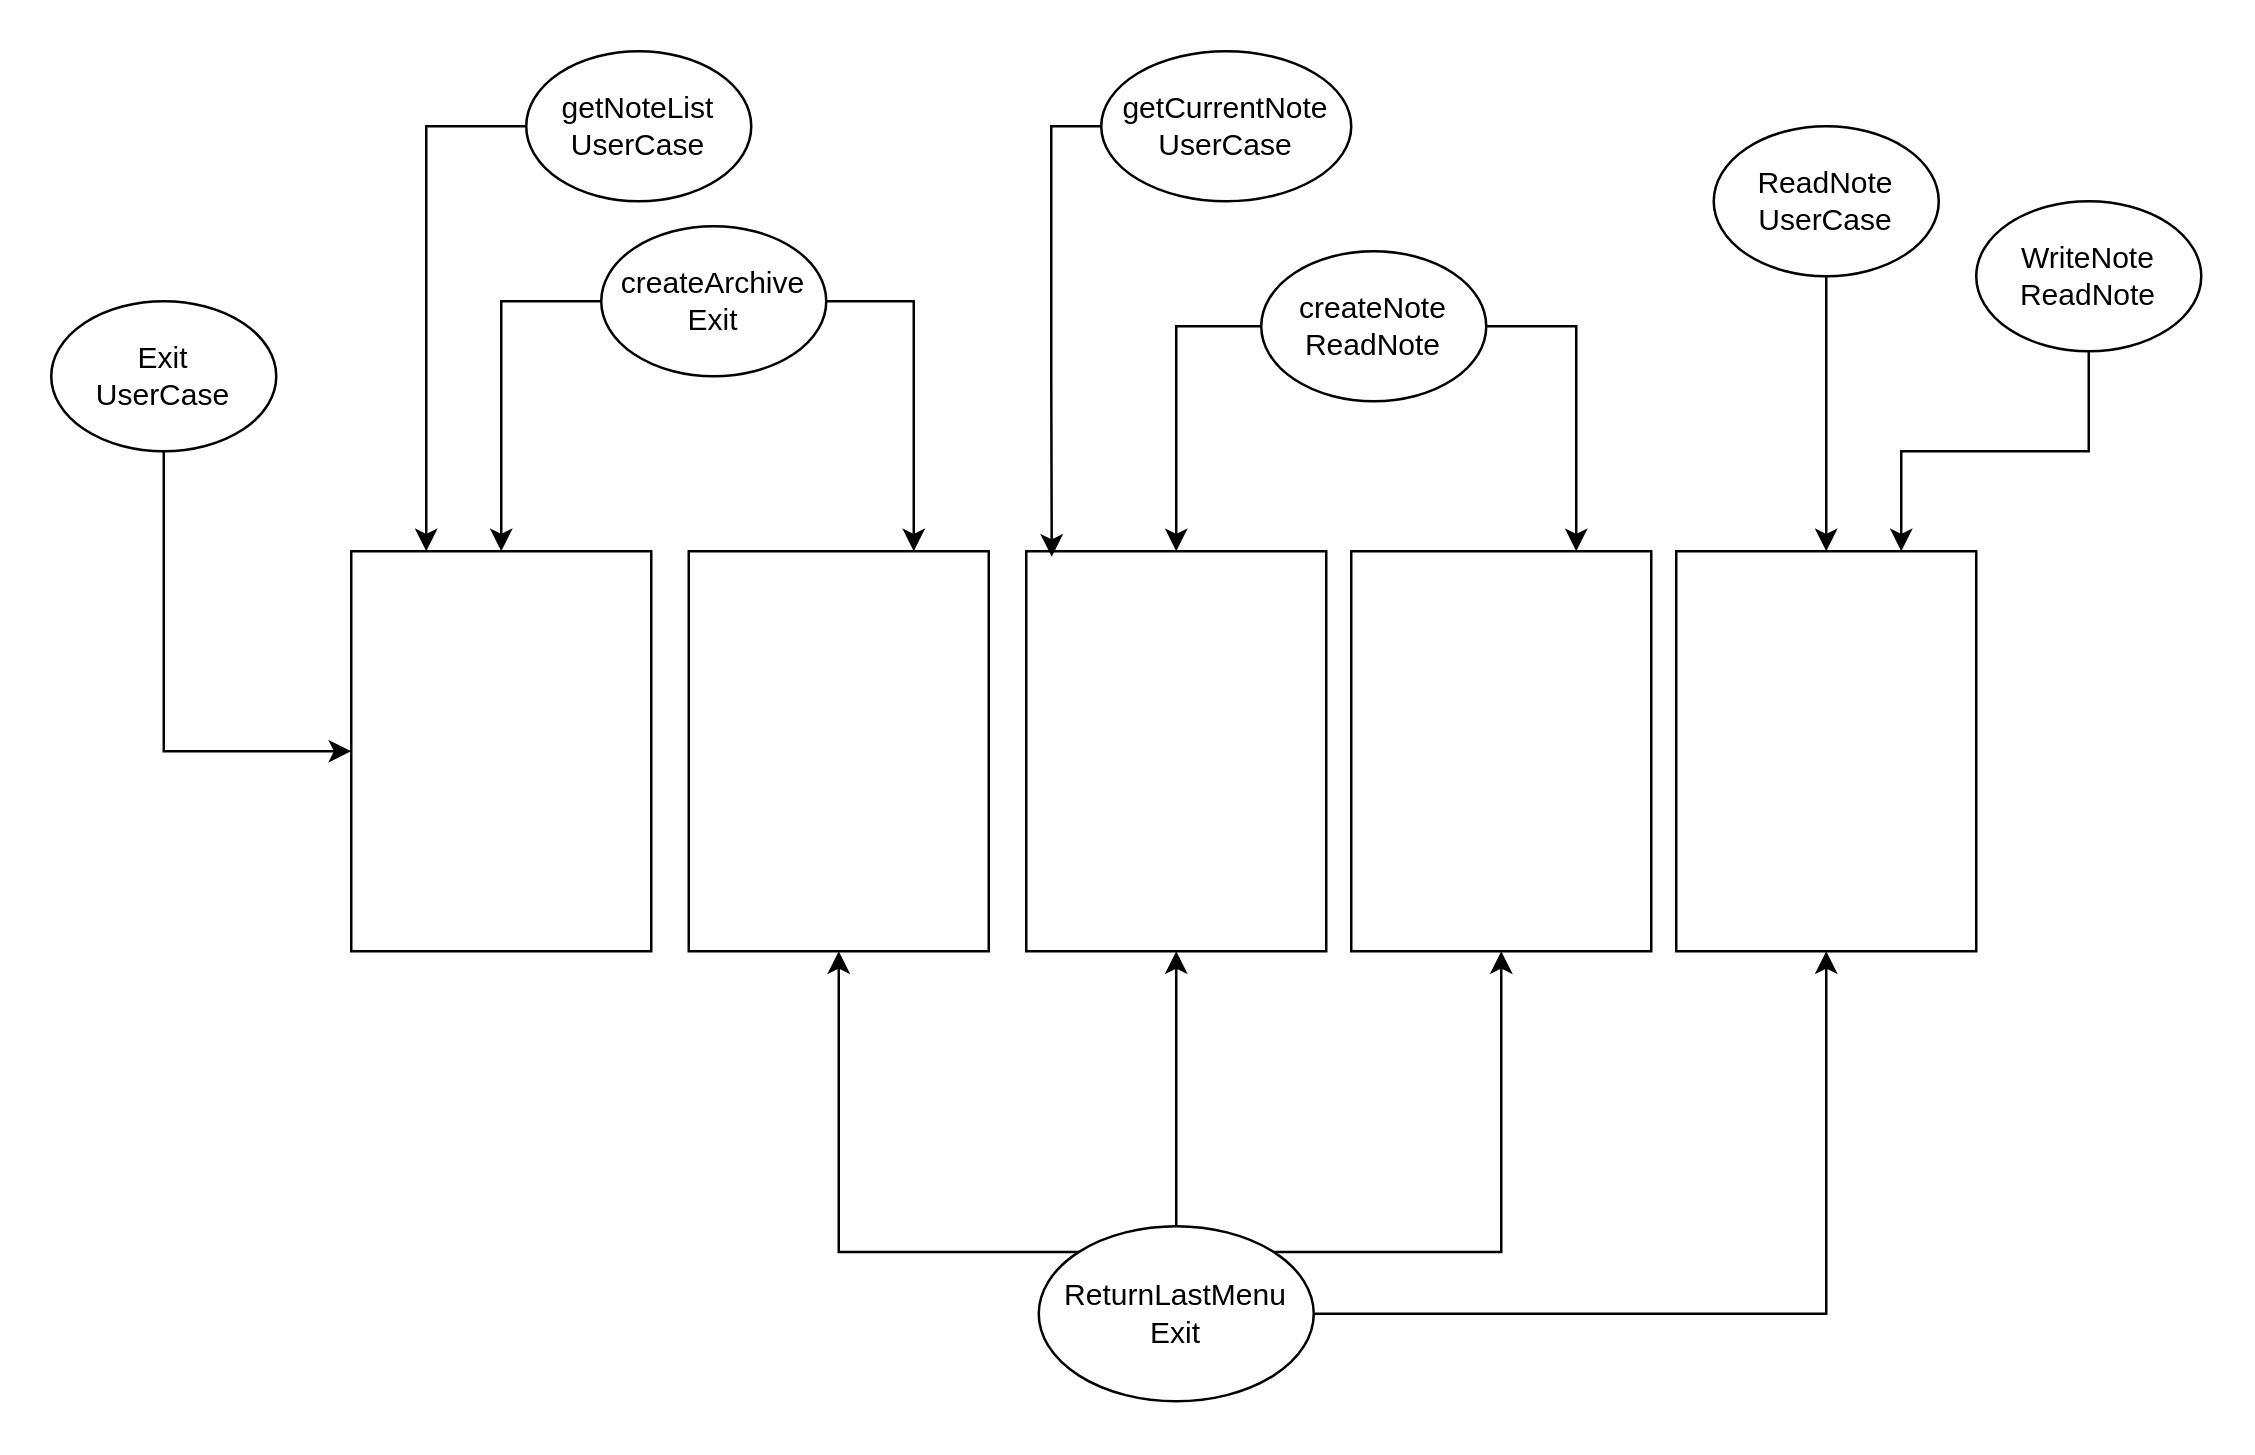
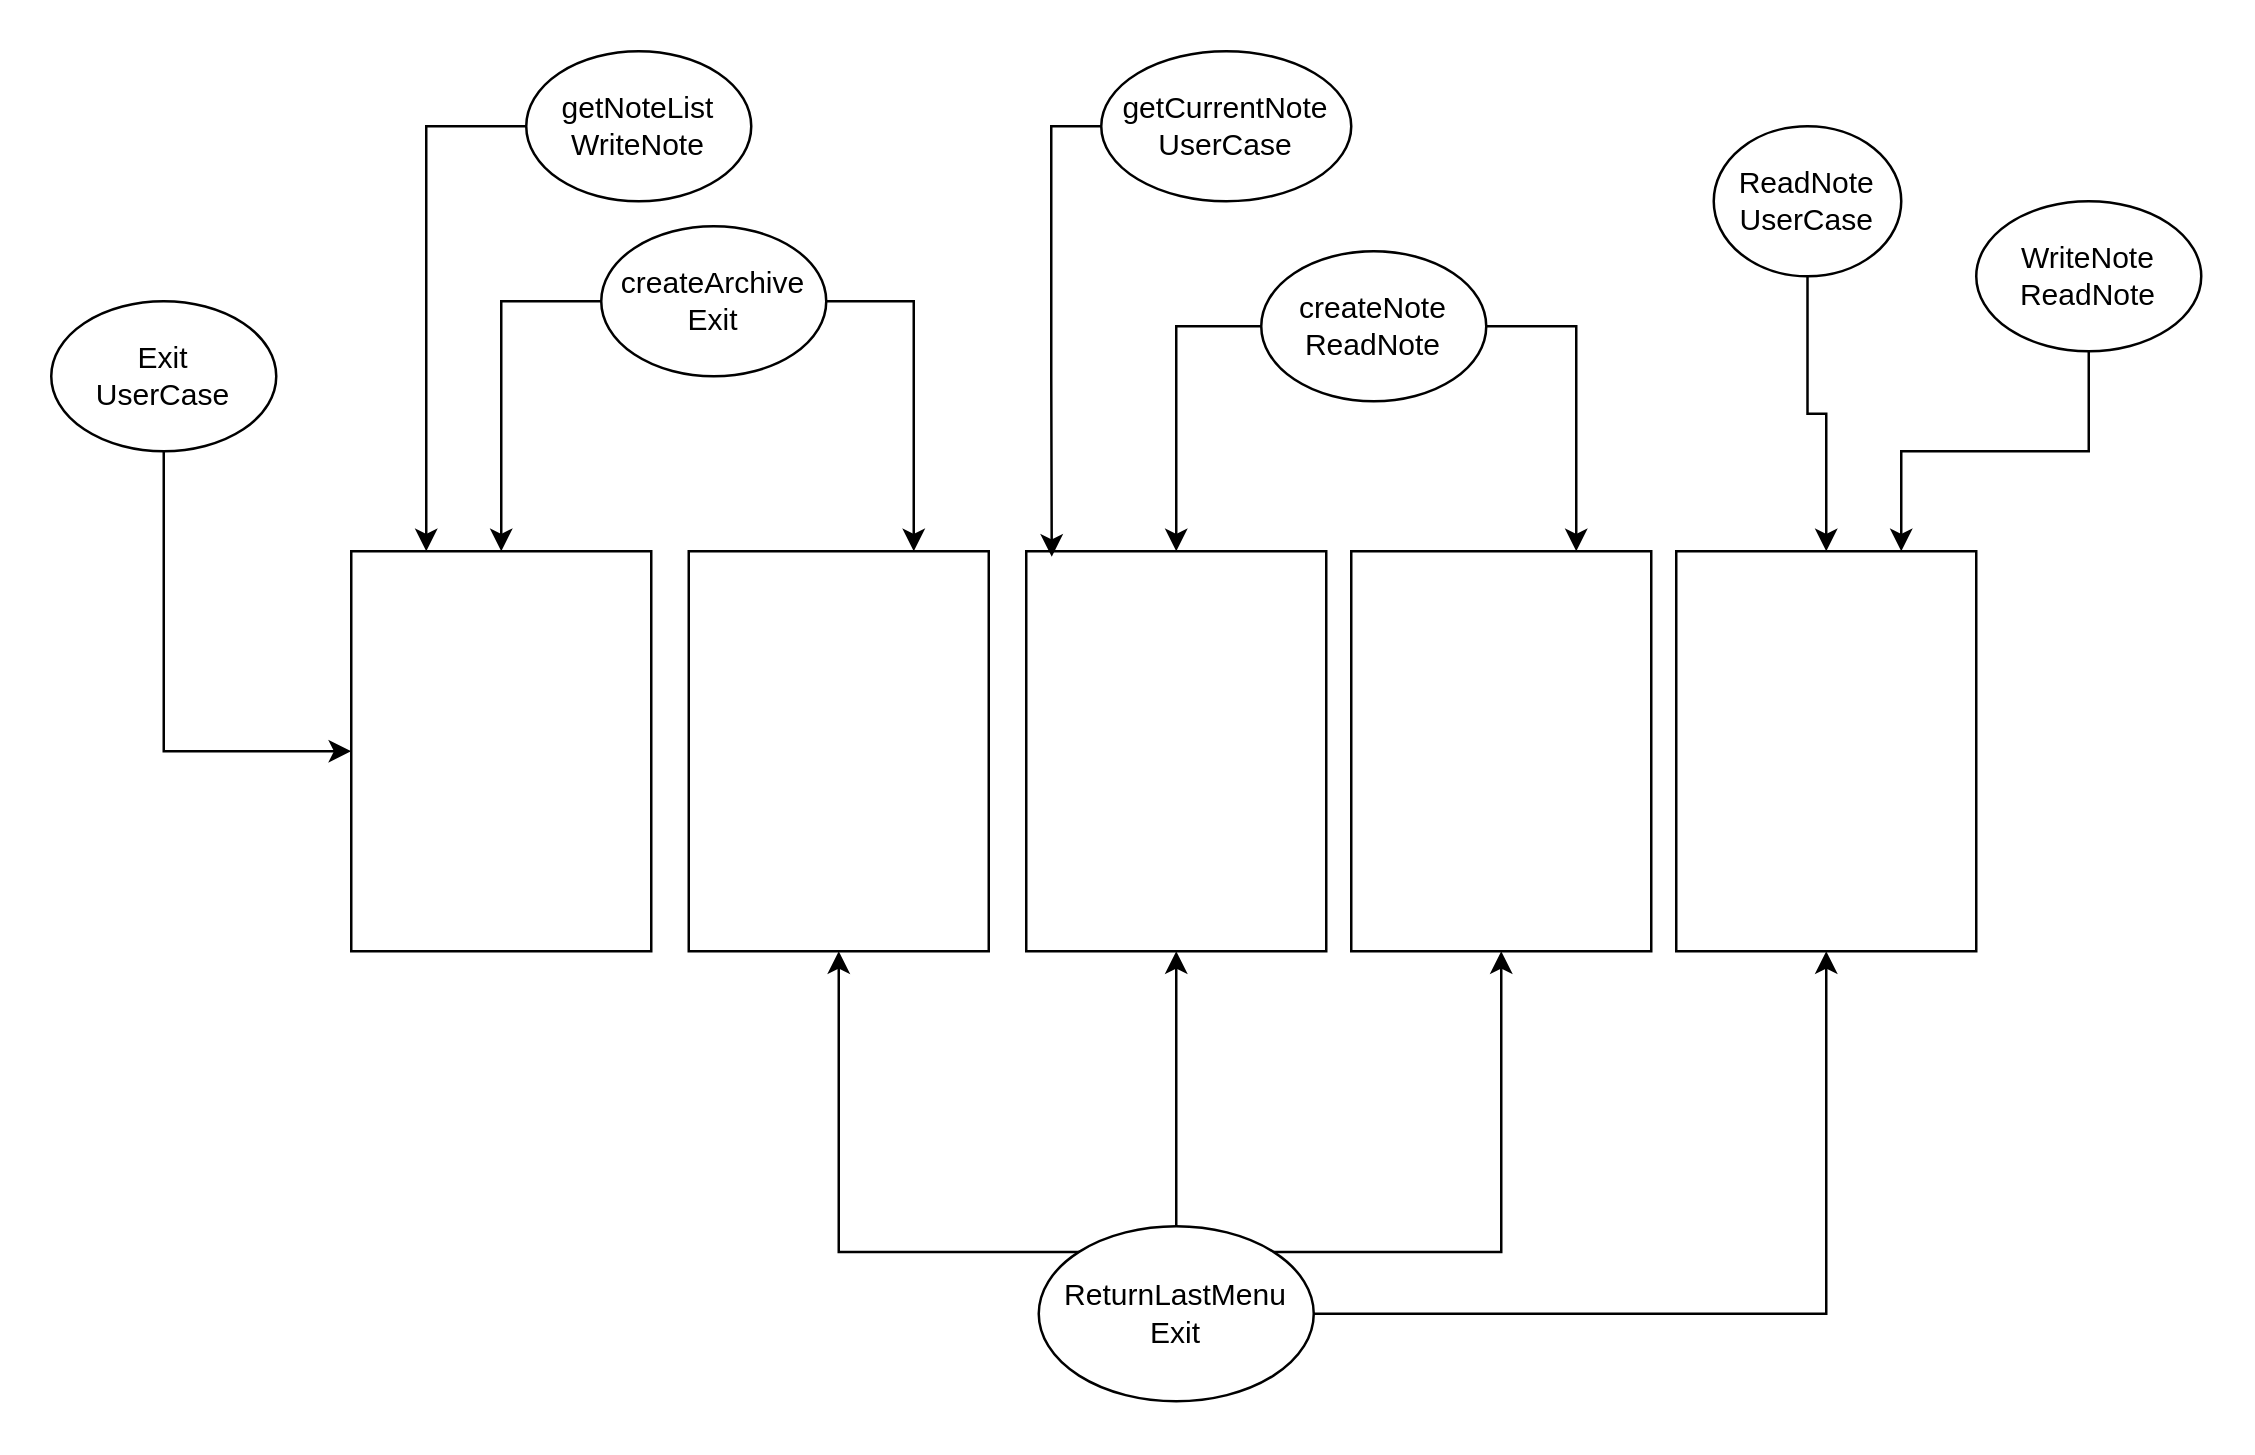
(639, 126) -> (639, 126)
(1826, 201) -> (1808, 201)
